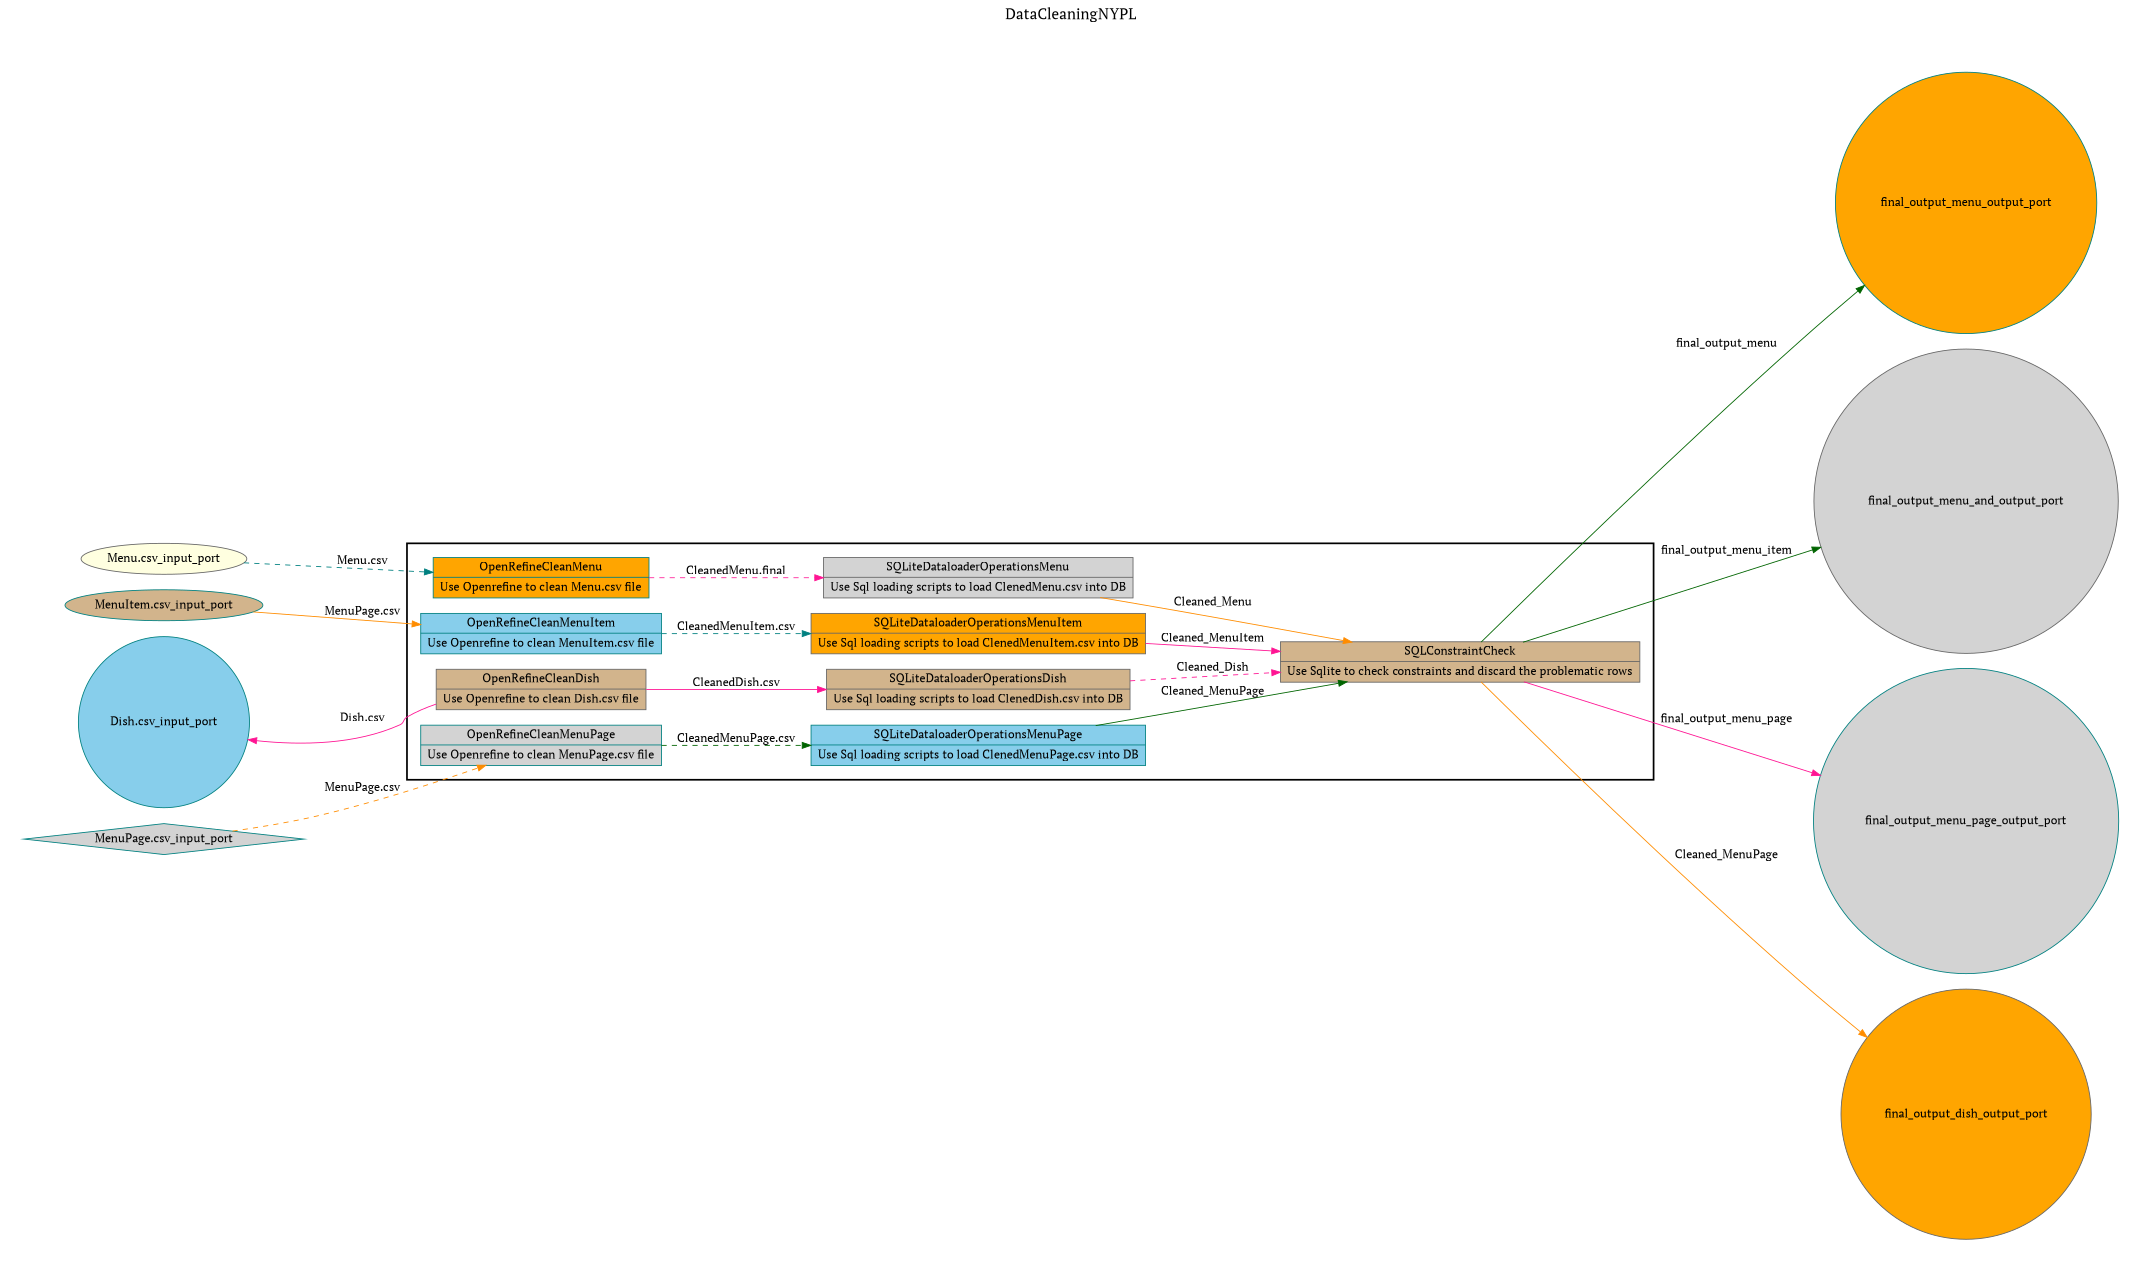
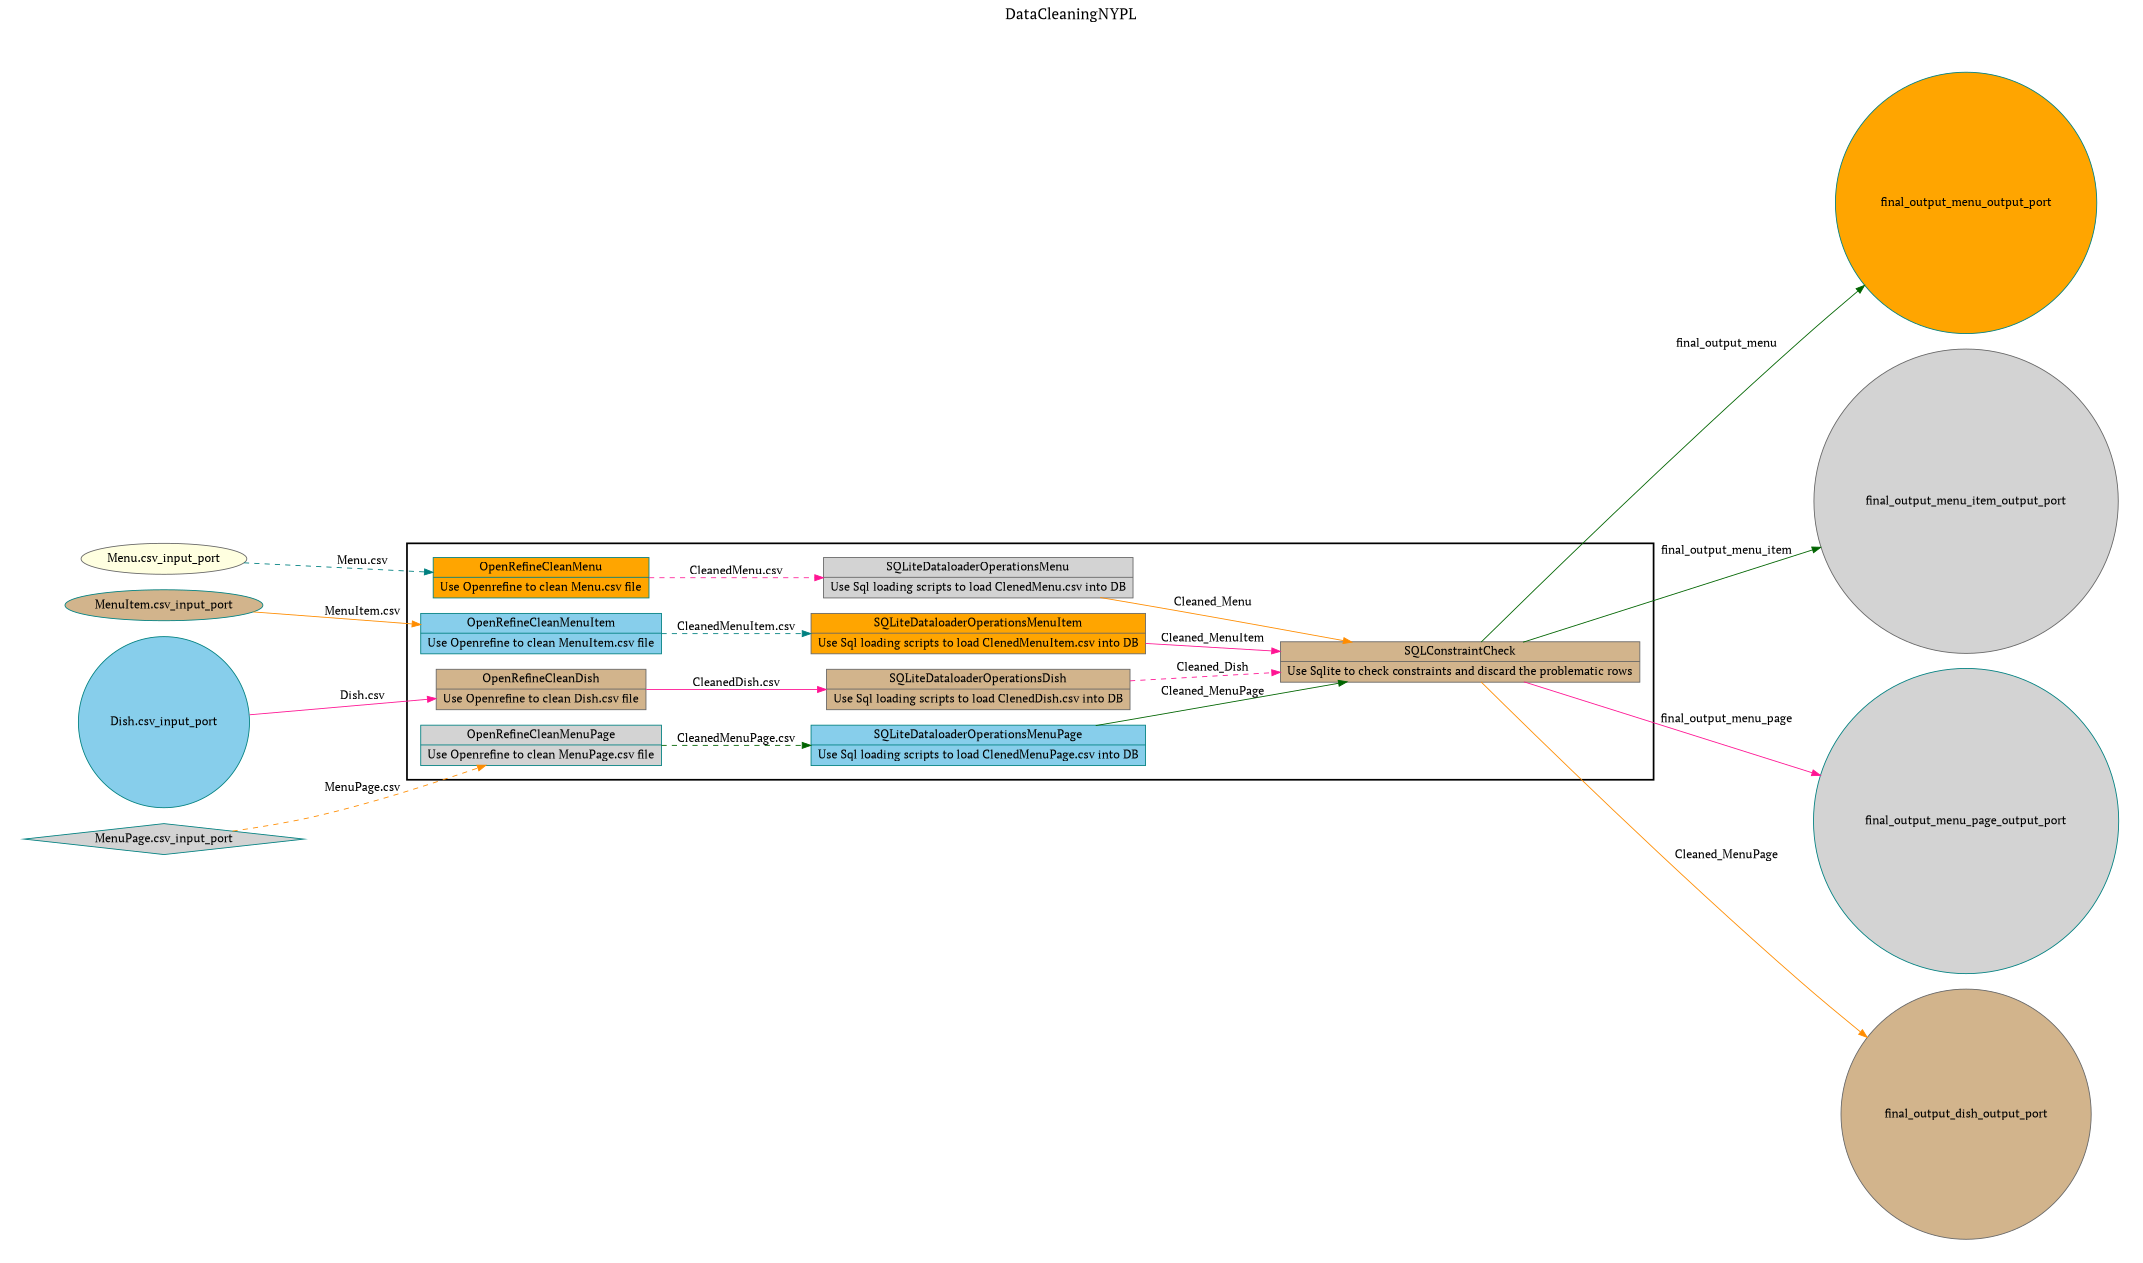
(1966, 501) -> (1966, 501)
(736, 571) -> (736, 571)
(362, 612) -> (362, 612)
(350, 739) -> (338, 707)
(1966, 1114) -> (1966, 1114)
